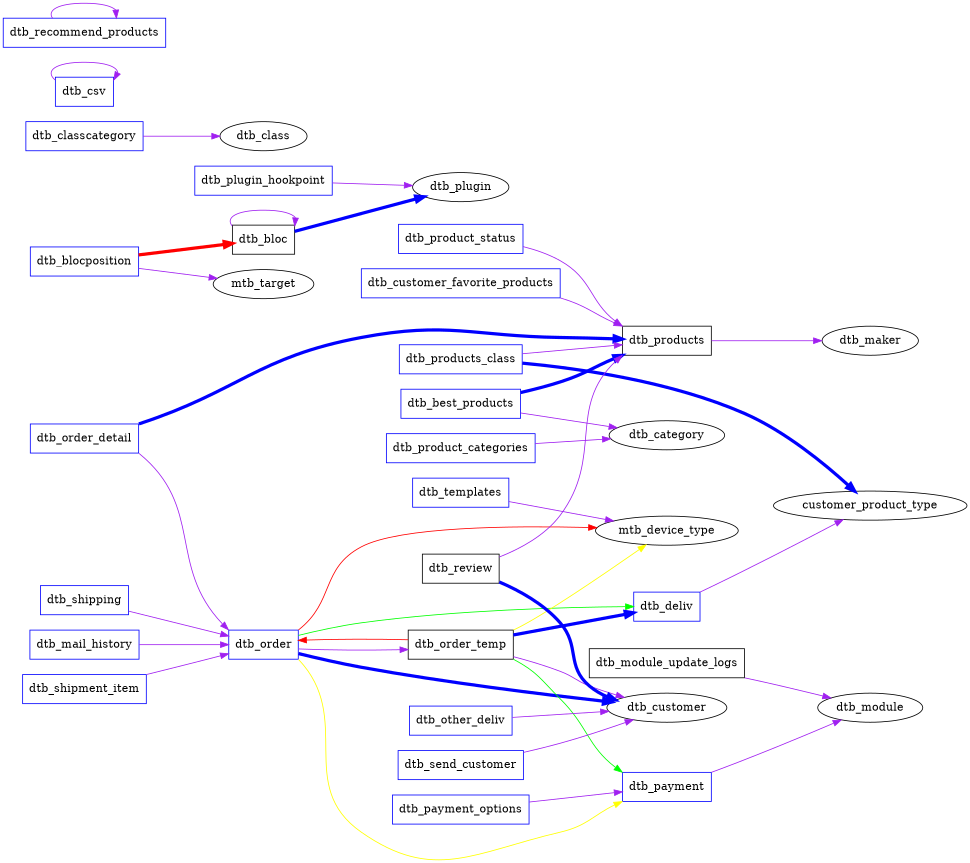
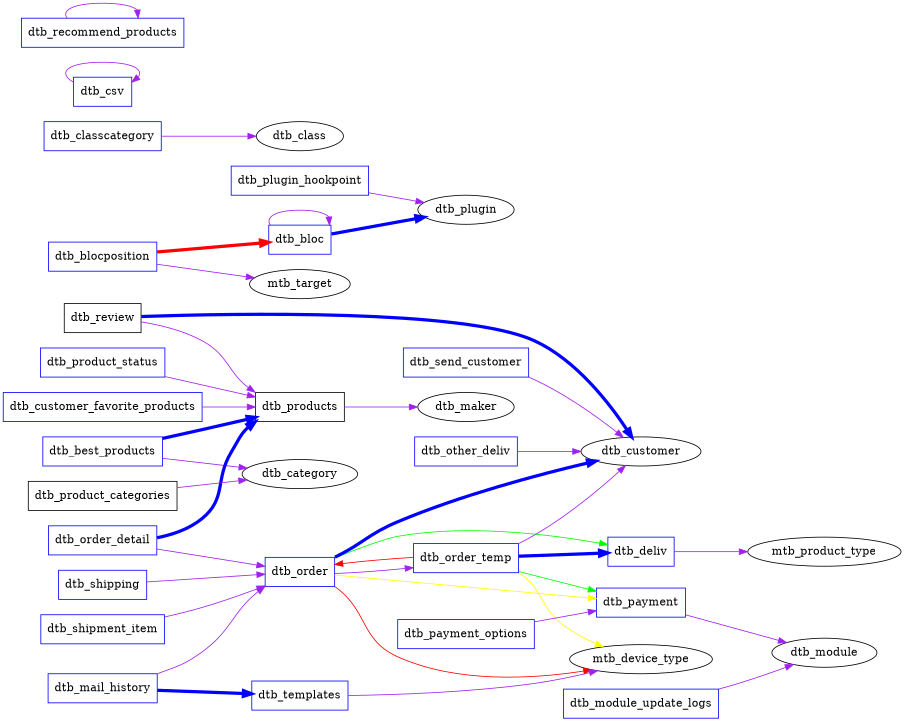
(264, 240) -> (300, 240)
(461, 359) -> none
(461, 448) -> (103, 496)
(870, 506) -> (824, 552)
(461, 645) -> (466, 558)
(667, 663) -> (641, 704)
none -> (200, 692)
